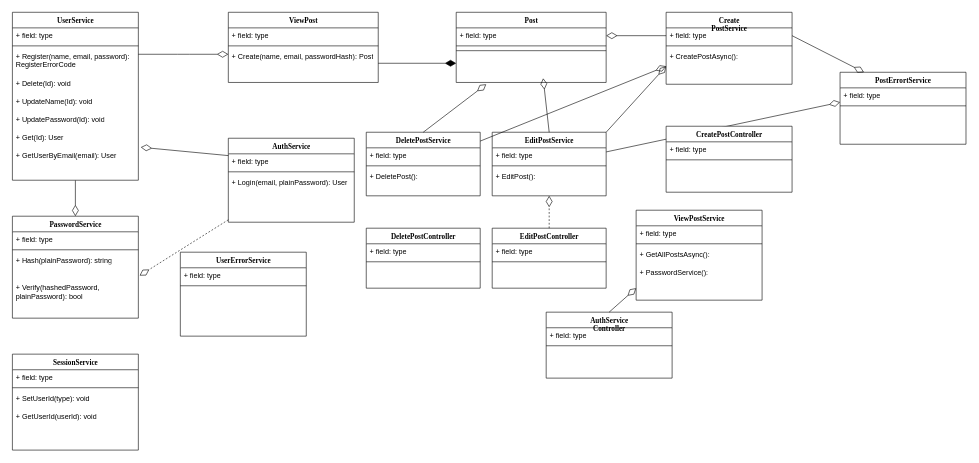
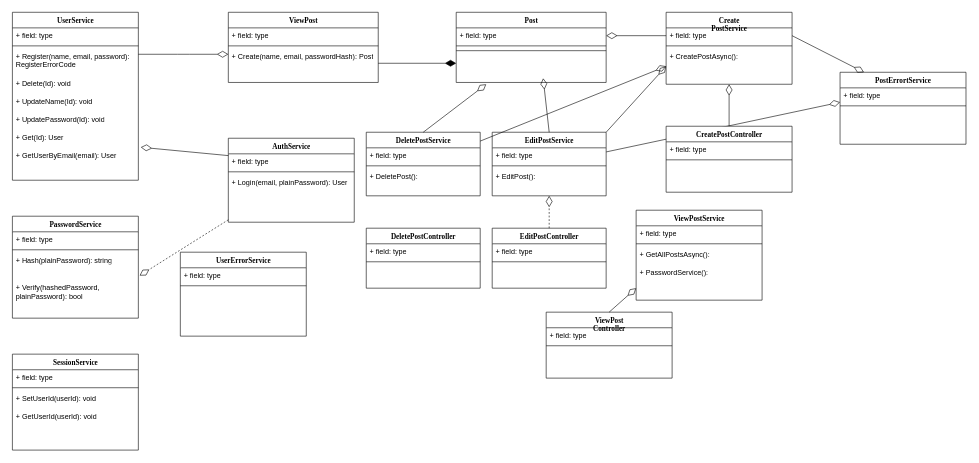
none -> (729, 109)
(75, 192) -> none
(610, 325) -> (610, 325)
(59, 399) -> (63, 399)
